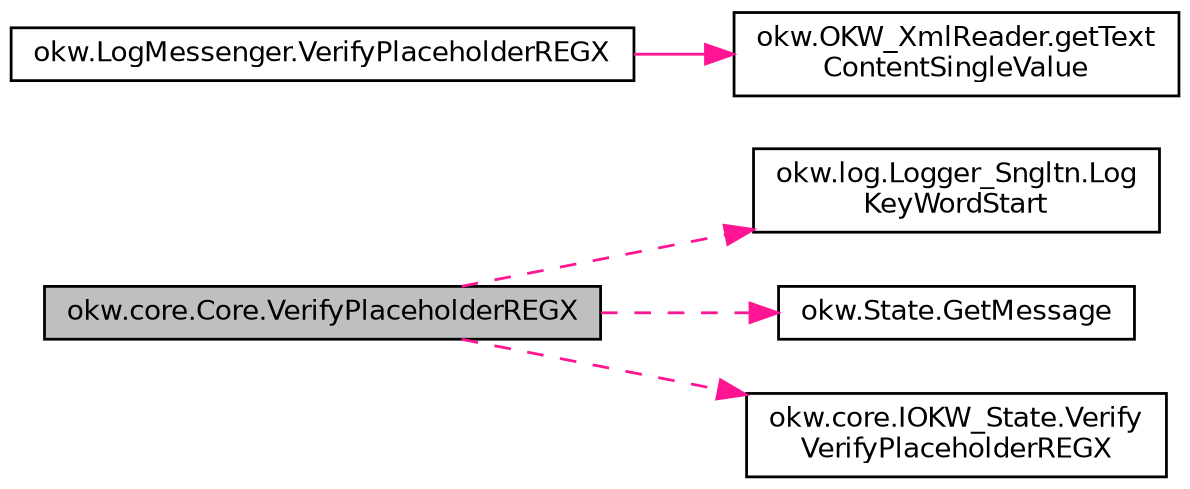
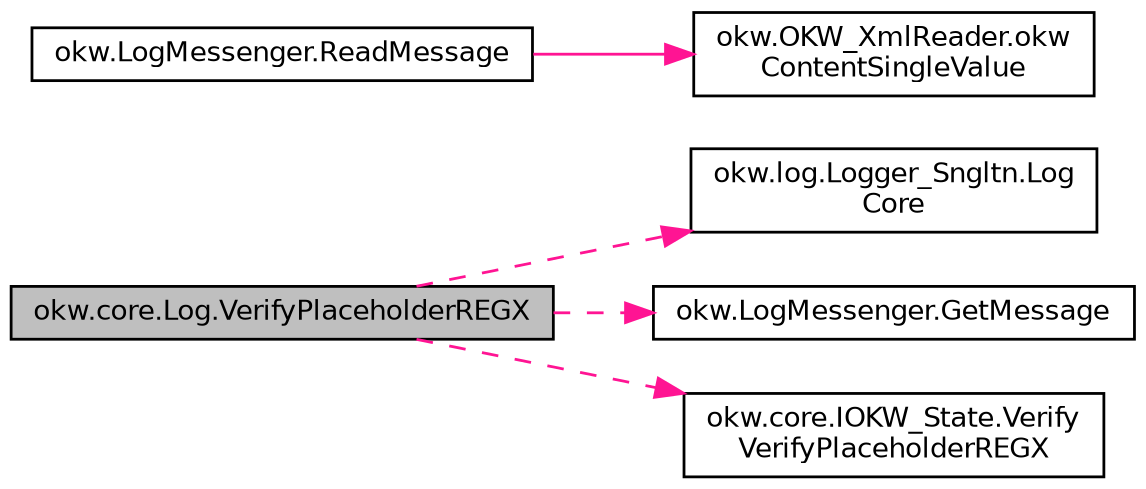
(323, 54) -> (282, 54)
(957, 54) -> (894, 54)
(957, 190) -> (894, 190)
(323, 313) -> (282, 313)
(957, 313) -> (894, 313)
